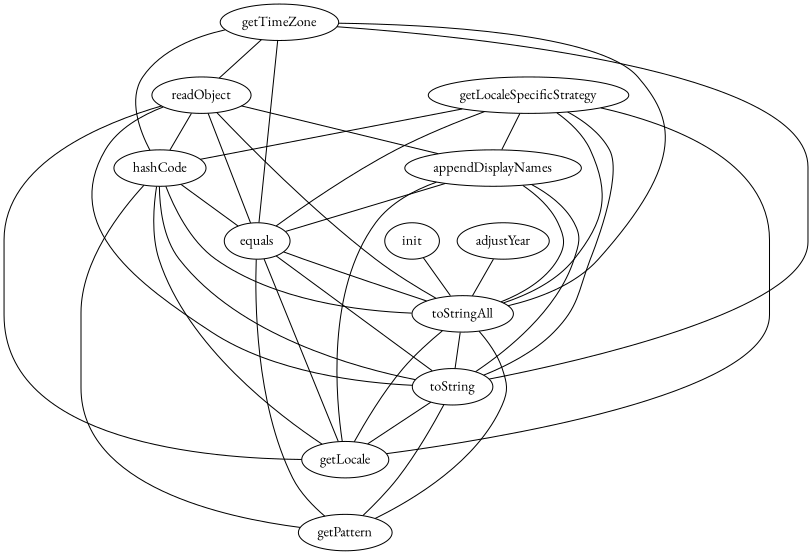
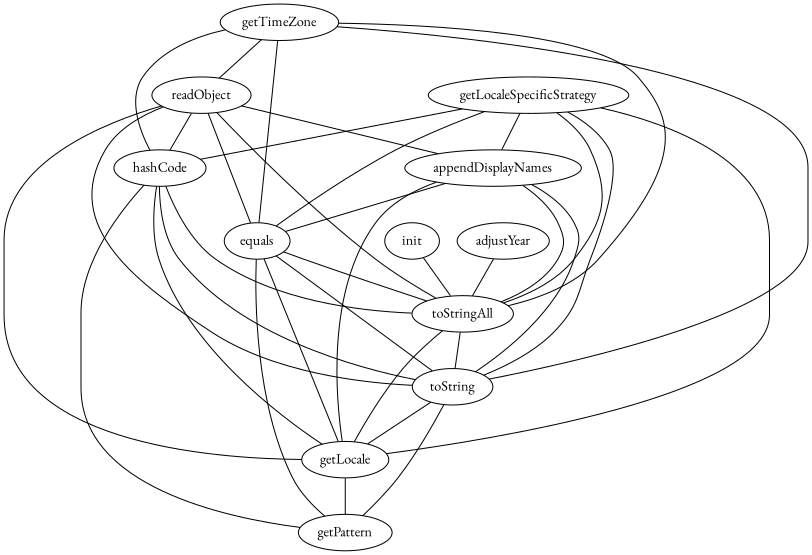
(210, 205) -> none
(473, 448) -> (345, 496)
